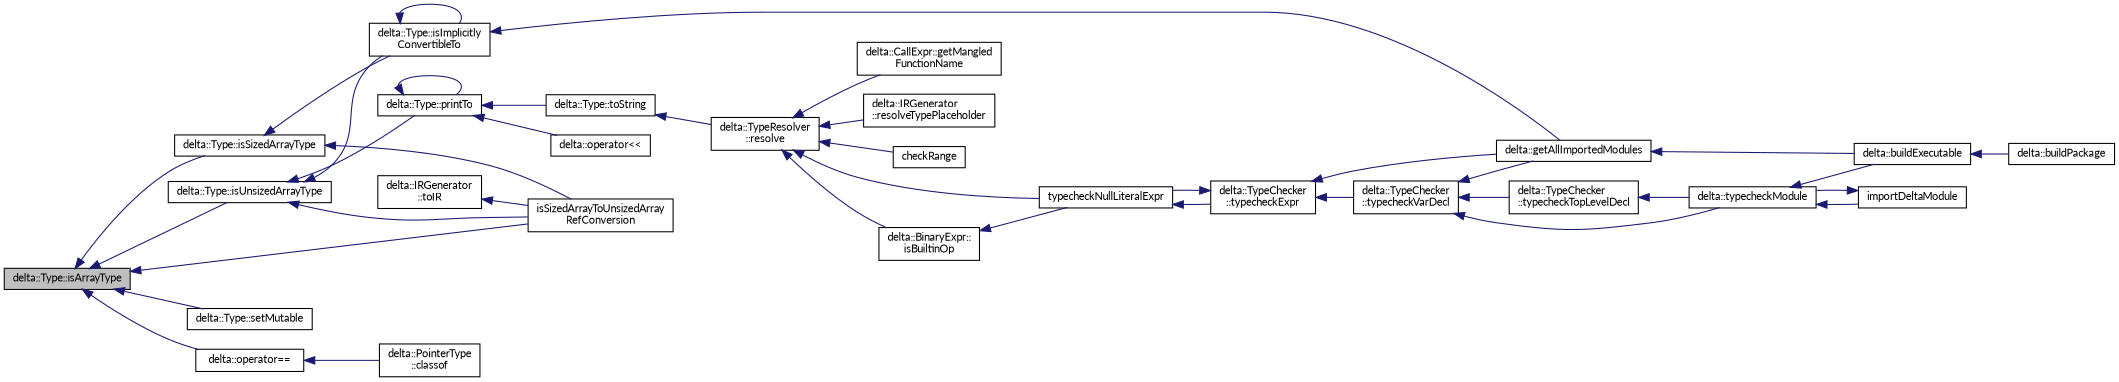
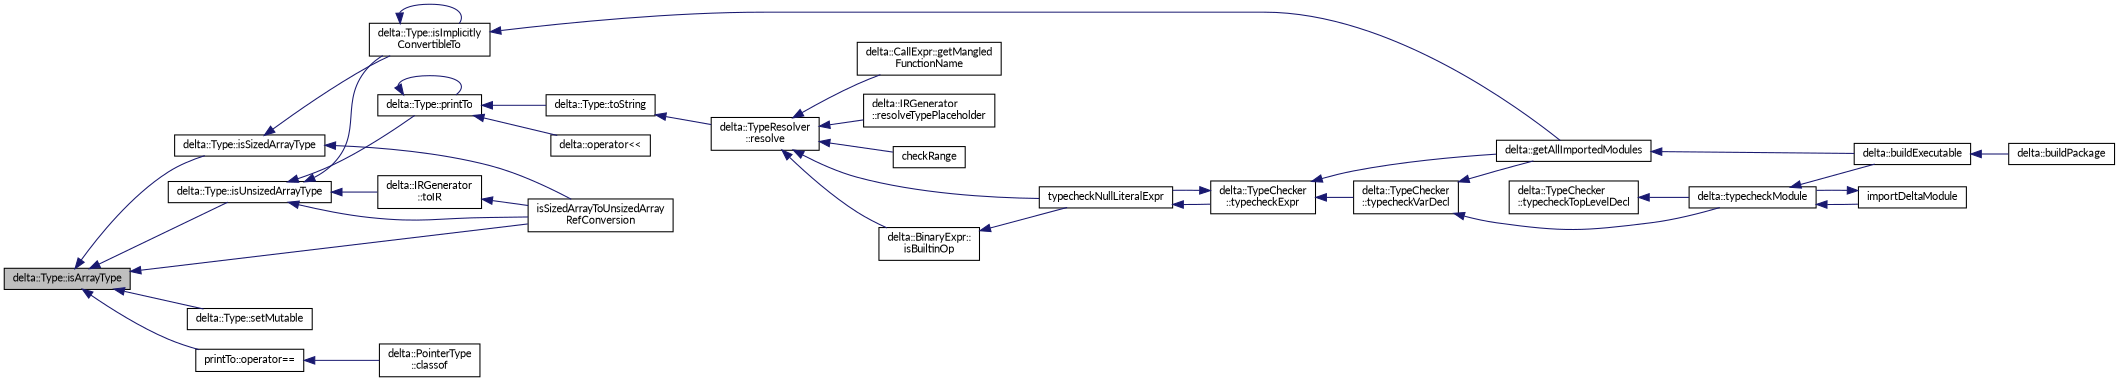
none -> (360, 192)
(1489, 197) -> none
(250, 360) -> (250, 360)
